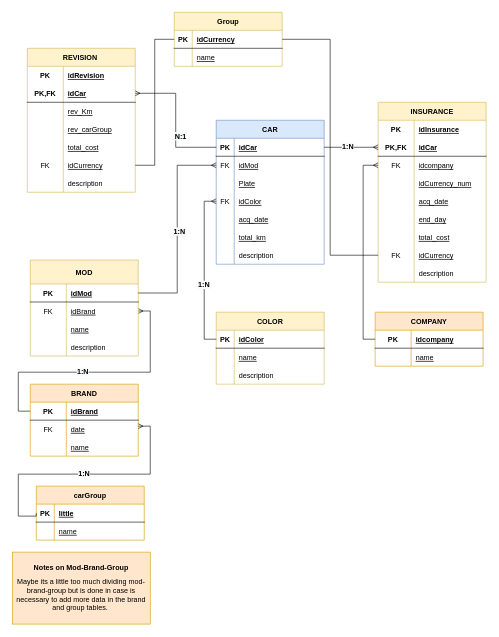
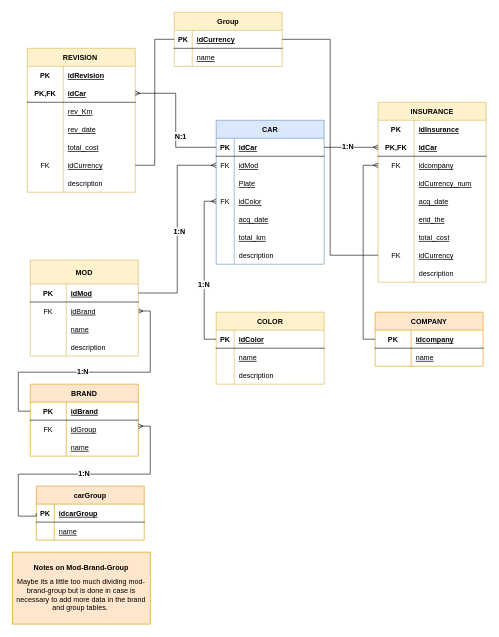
(92, 130) -> (84, 130)
(433, 220) -> (433, 220)
(79, 430) -> (84, 430)
(68, 514) -> (78, 514)
